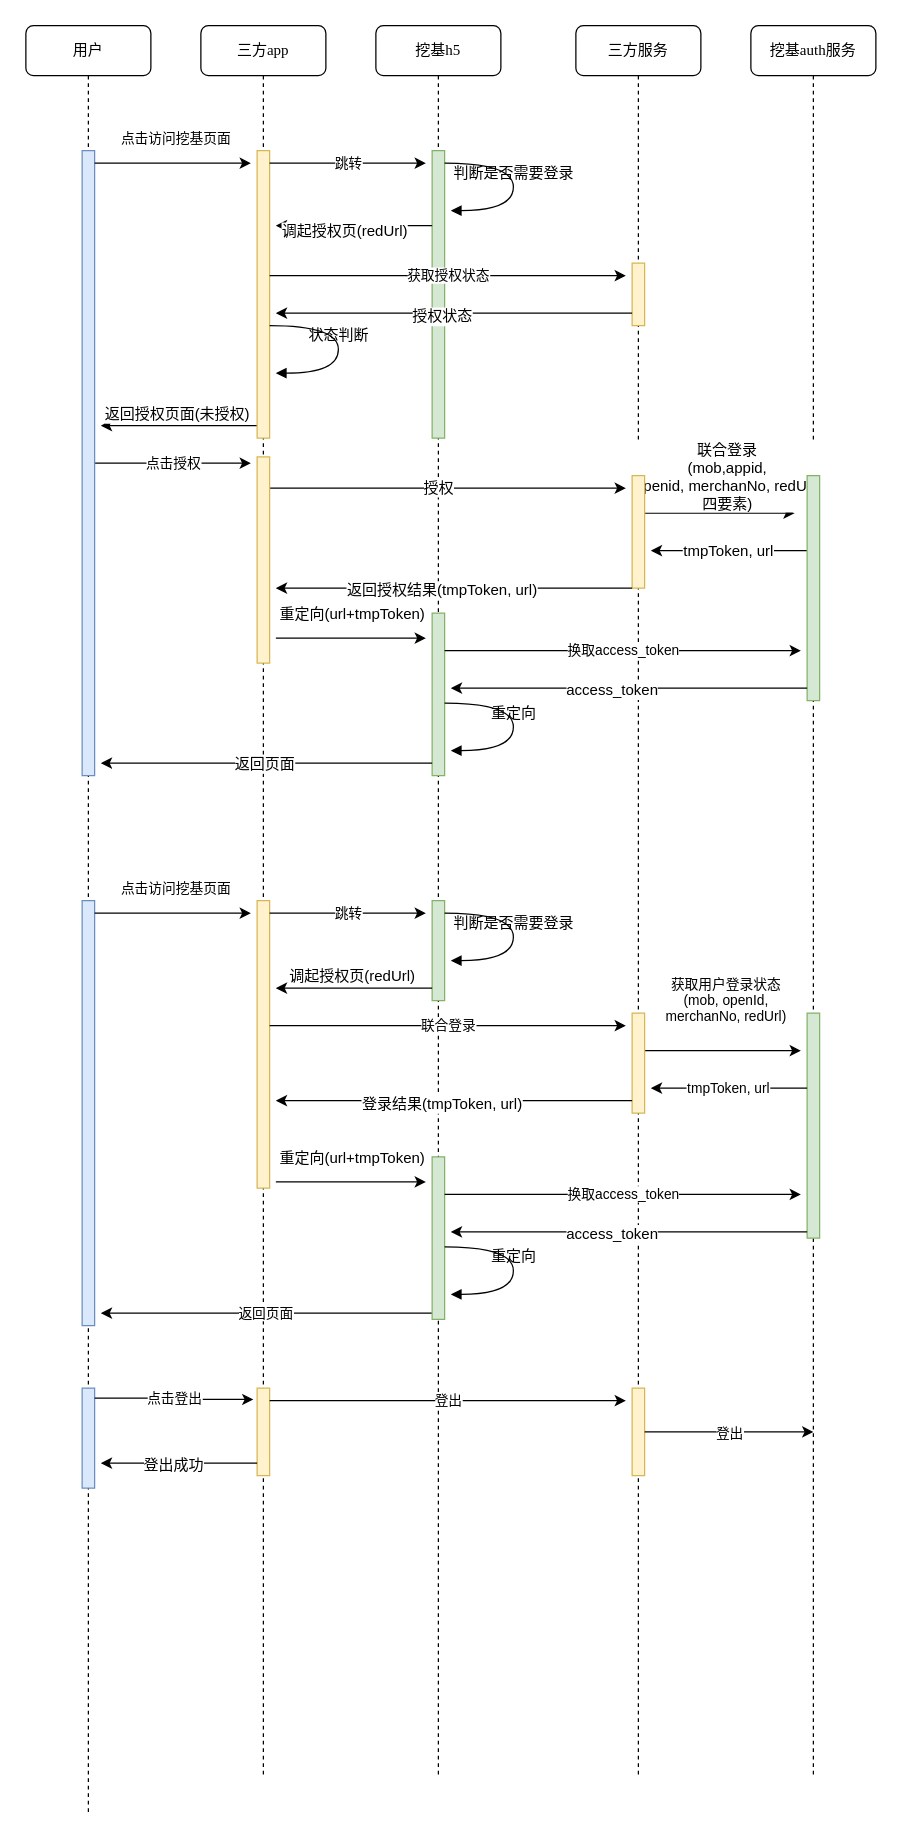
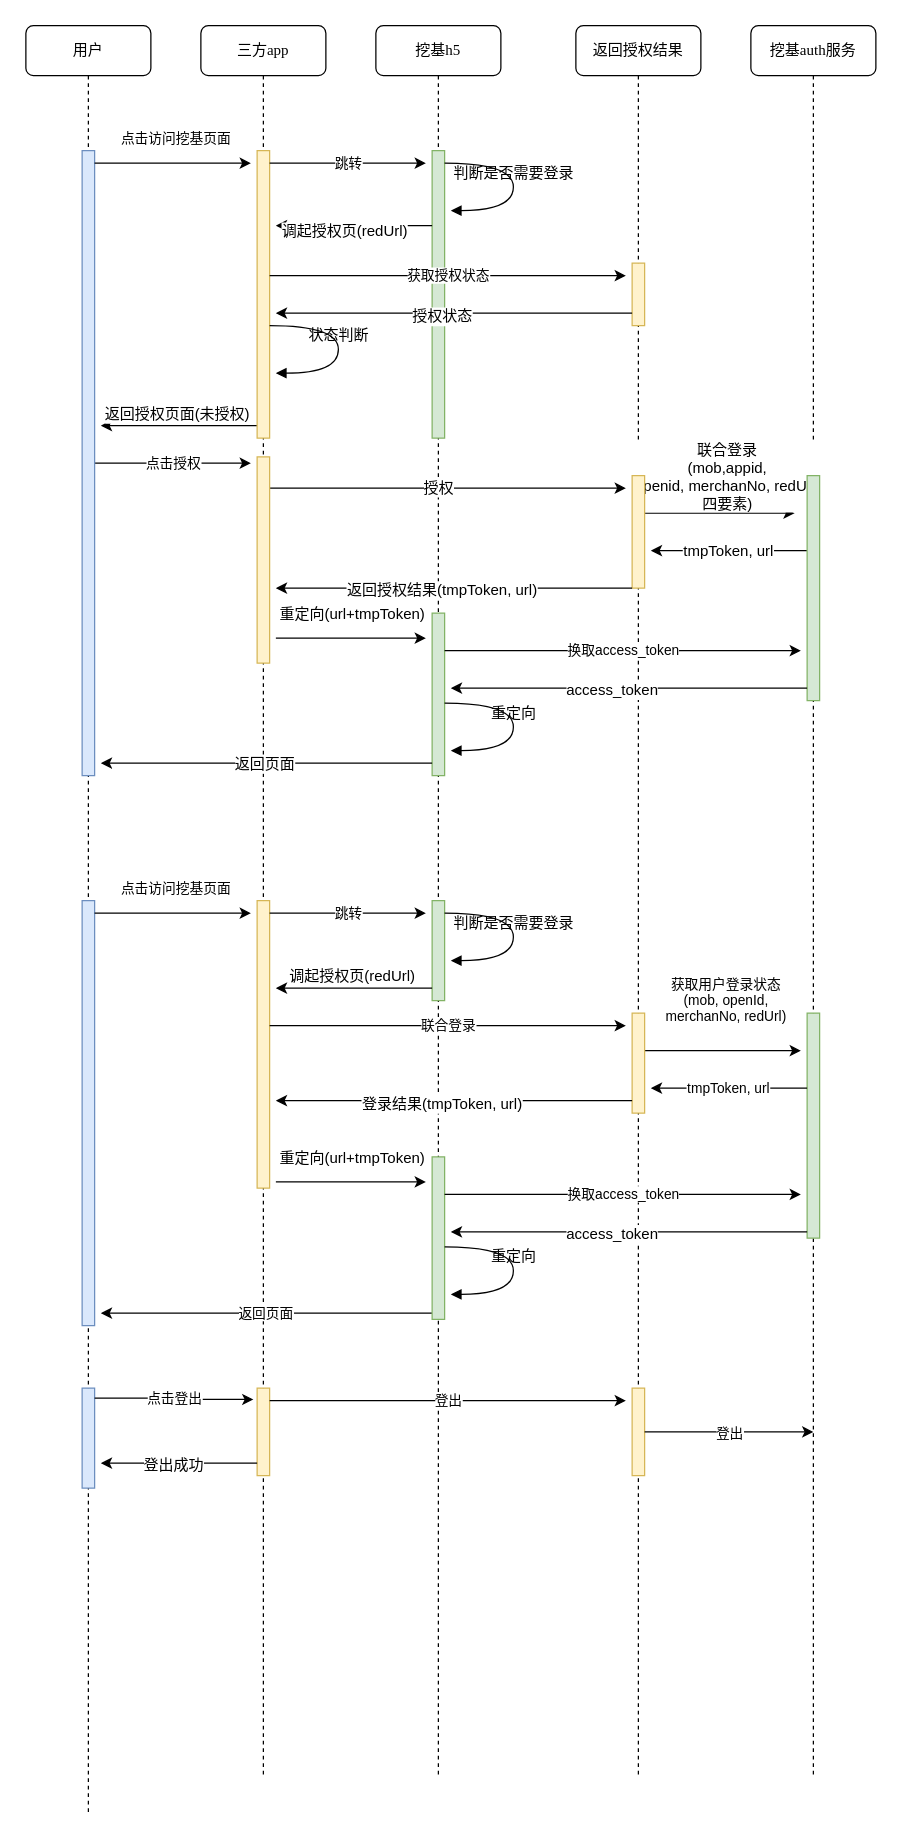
(638, 51) -> (638, 51)
